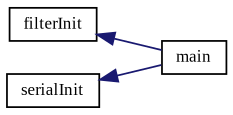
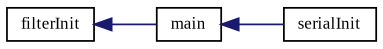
(139, 70) -> (261, 24)
